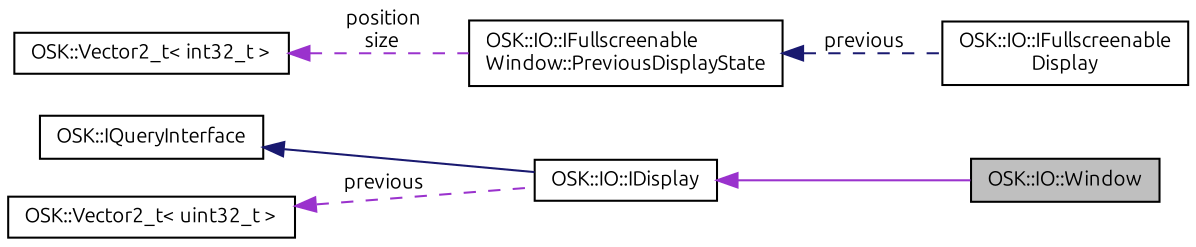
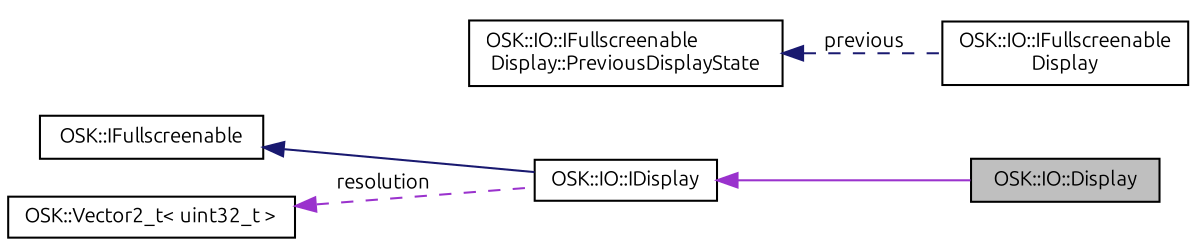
(152, 53) -> none
(626, 53) -> (626, 53)
(152, 137) -> (152, 137)
(1065, 180) -> (1065, 180)
(382, 183) -> (382, 183)
